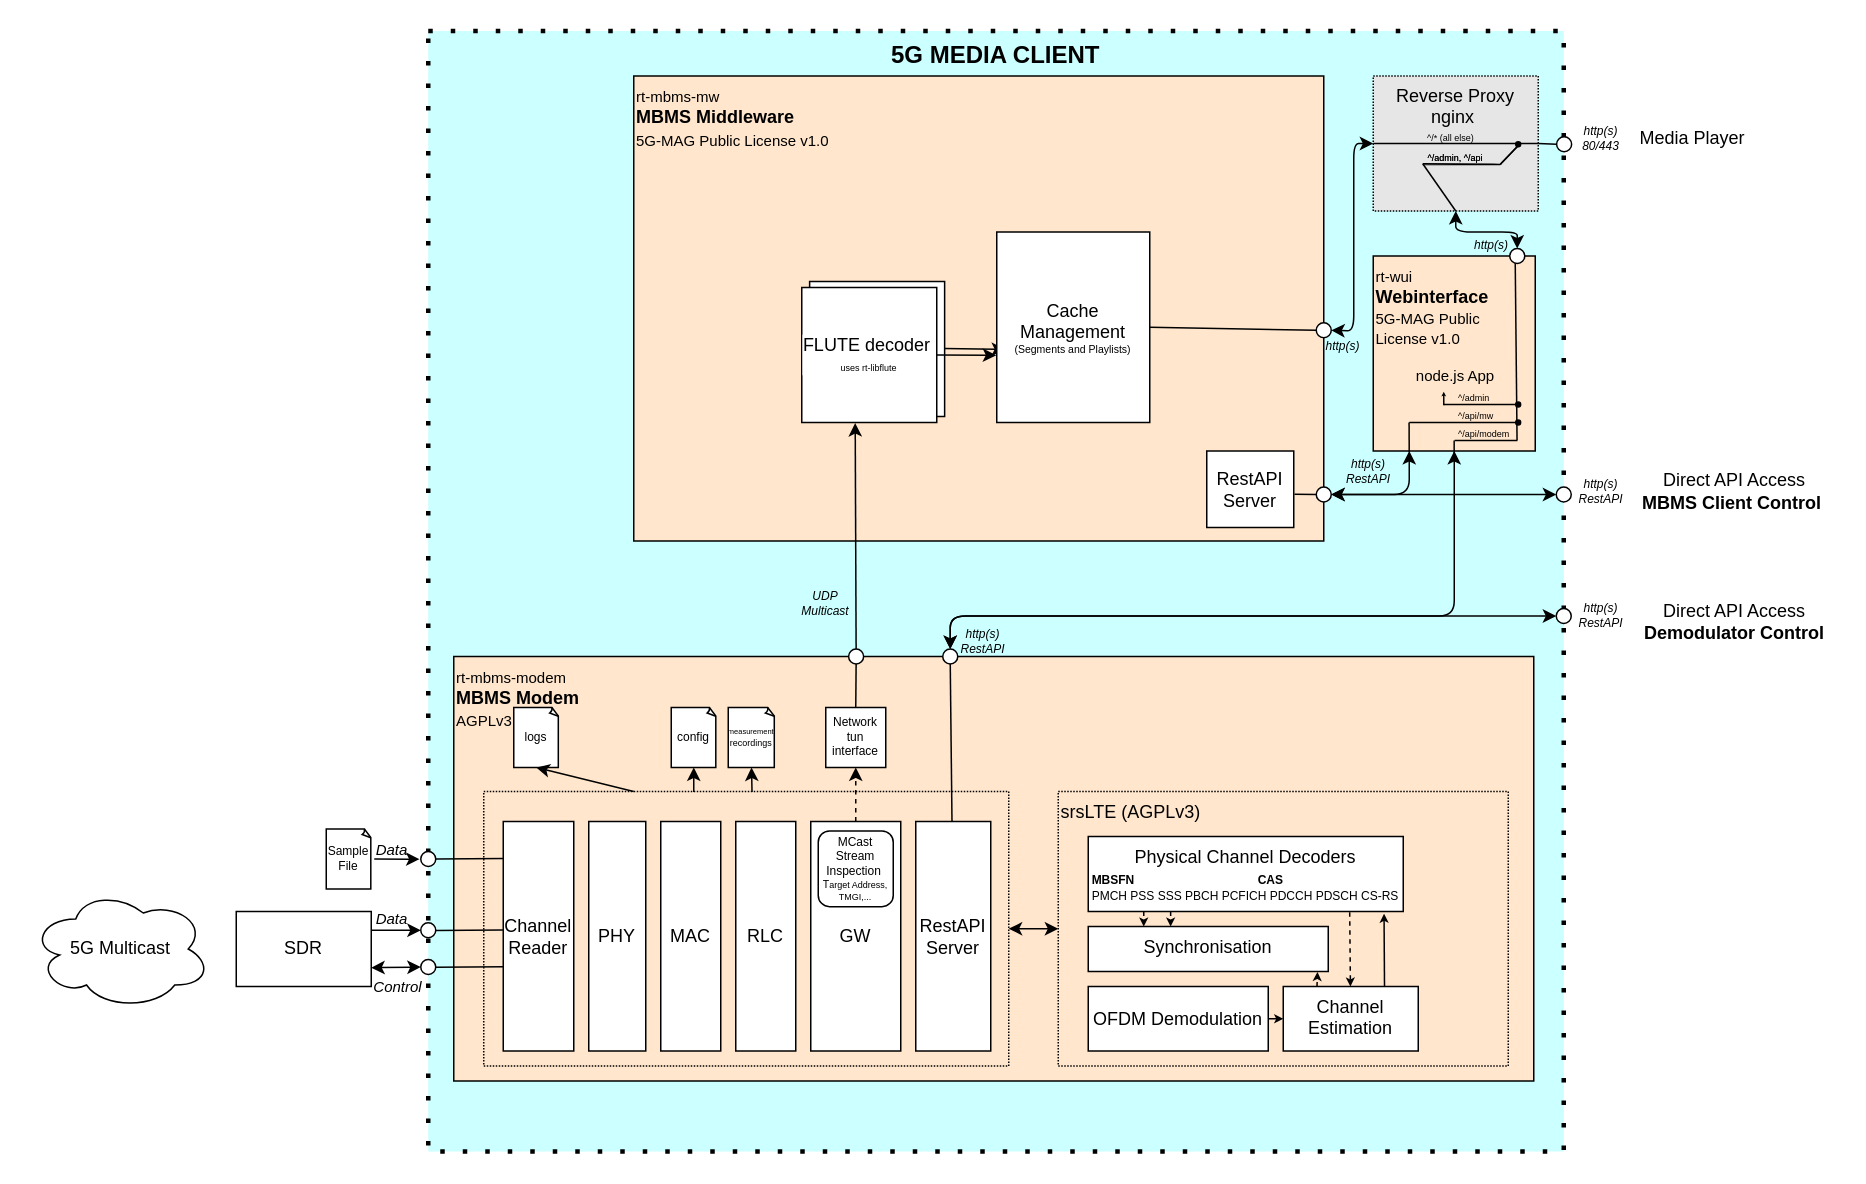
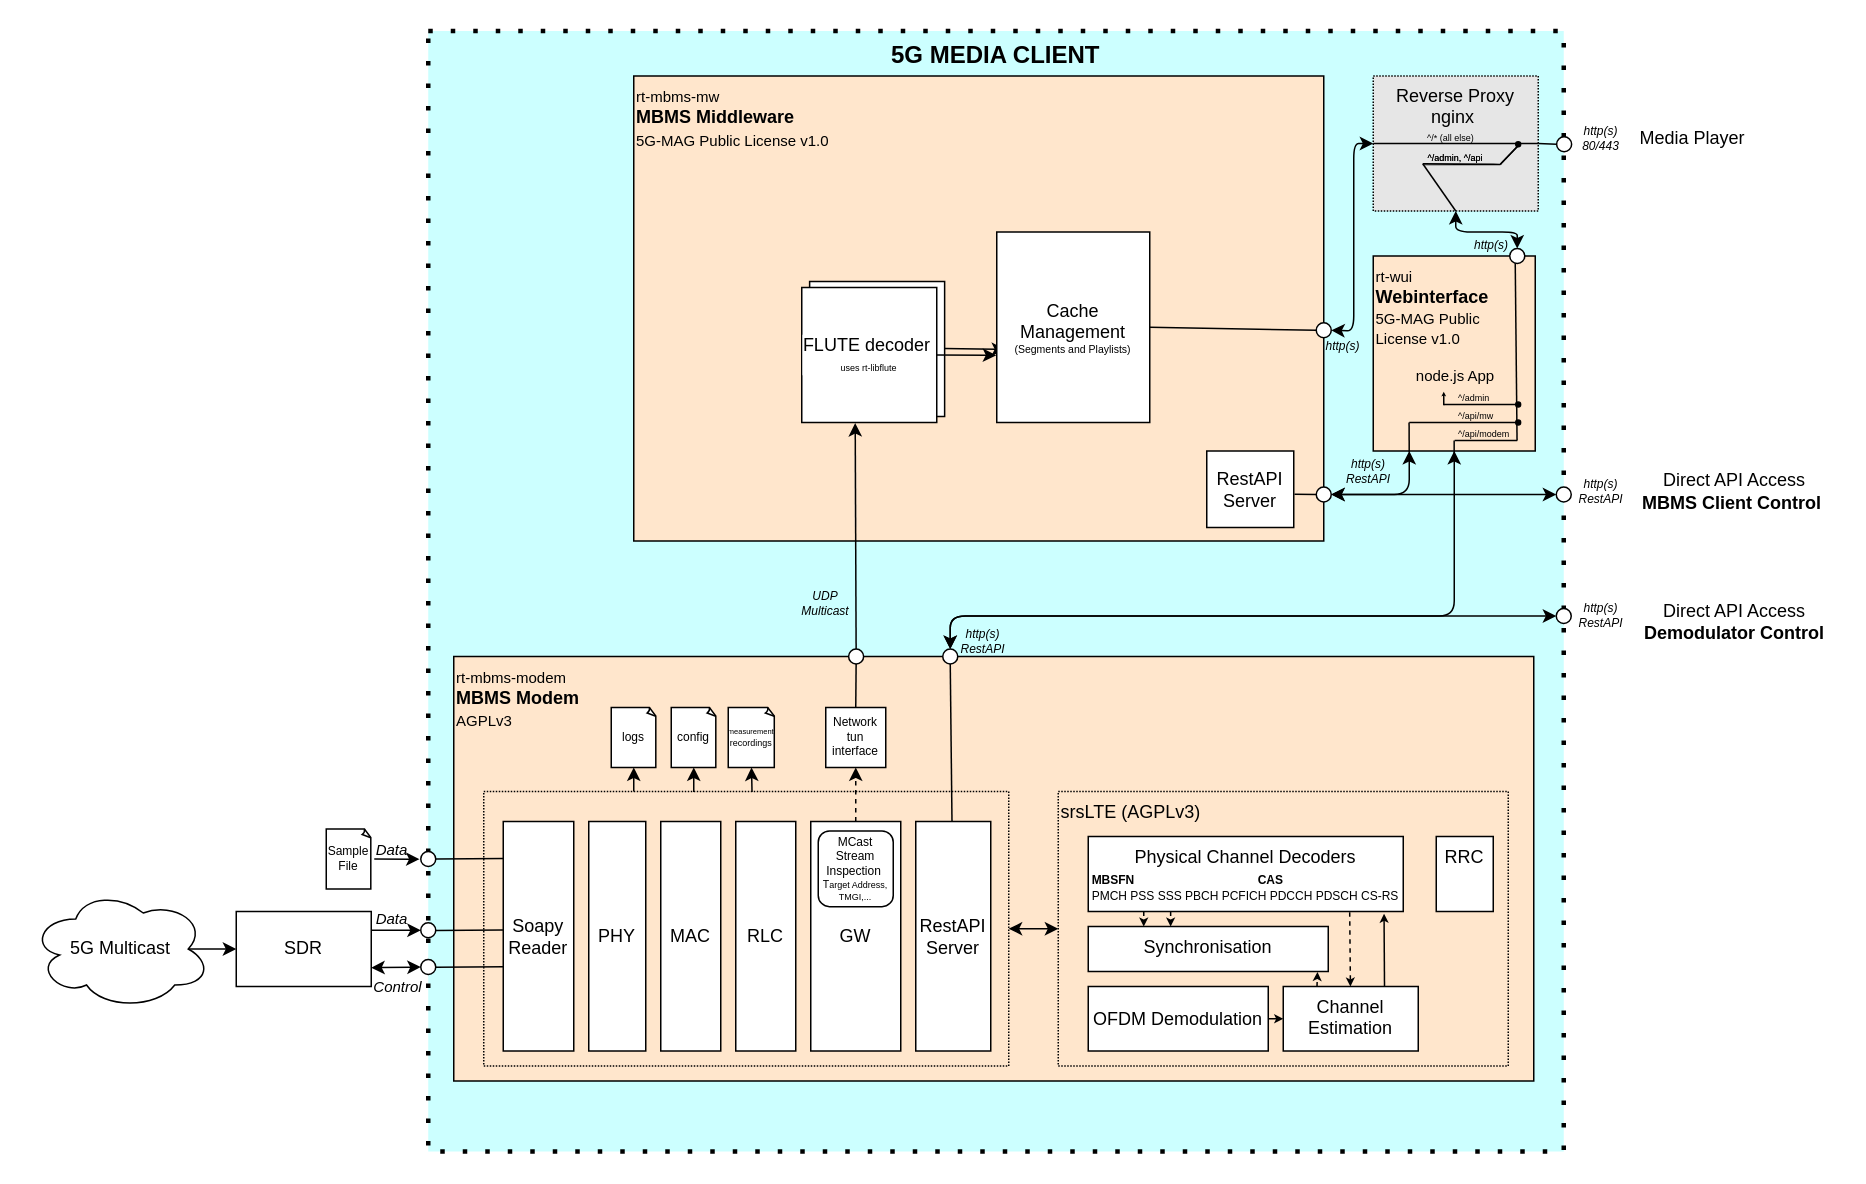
(536, 737) -> (634, 737)
none -> (1465, 874)
(539, 937) -> (539, 937)
none -> (207, 949)
